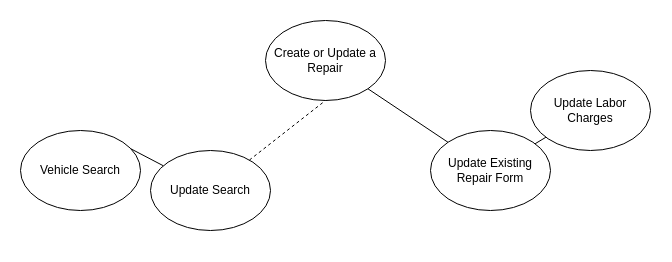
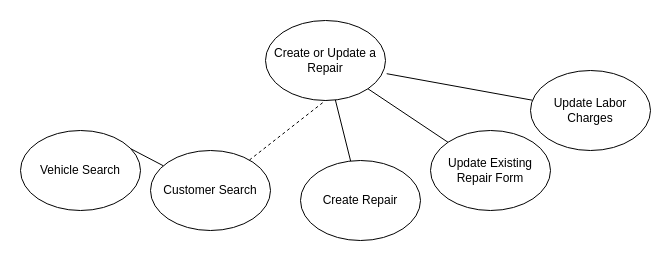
none -> (343, 131)
(541, 141) -> (460, 87)
(211, 191) -> (211, 191)
none -> (361, 201)
